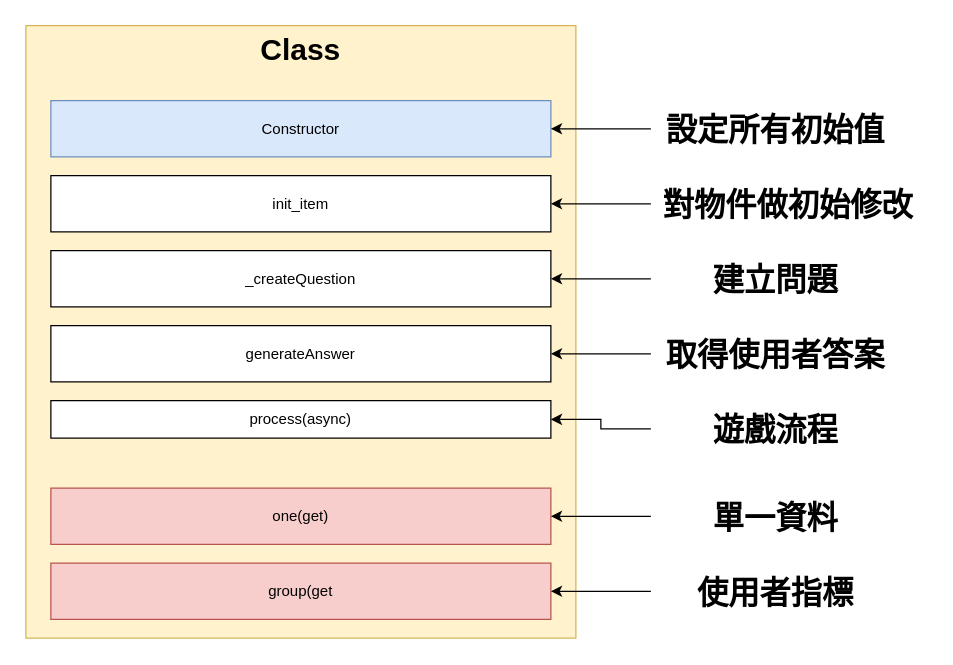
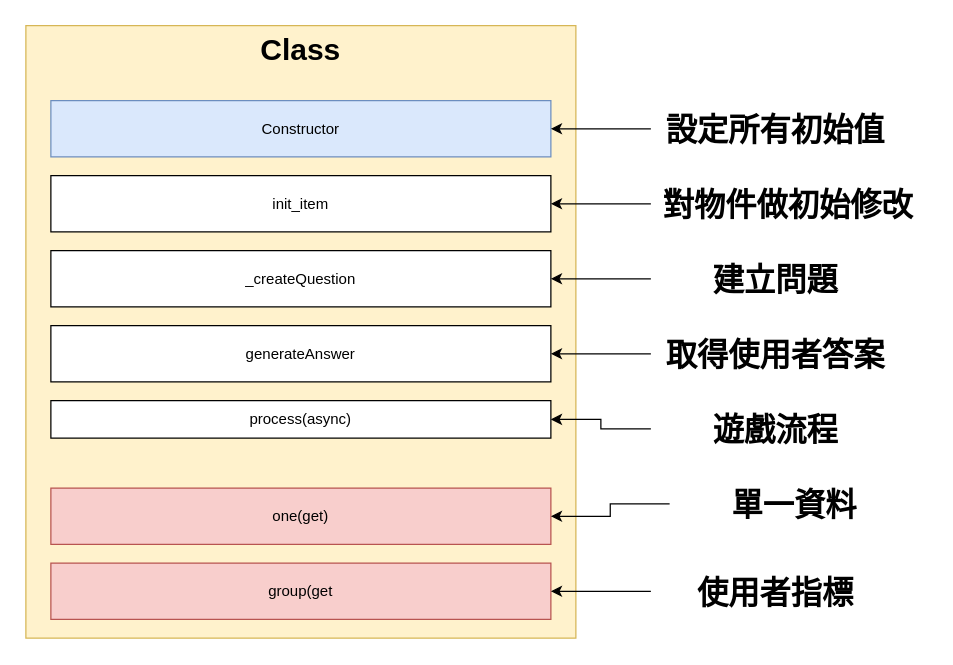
(776, 516) -> (794, 504)
